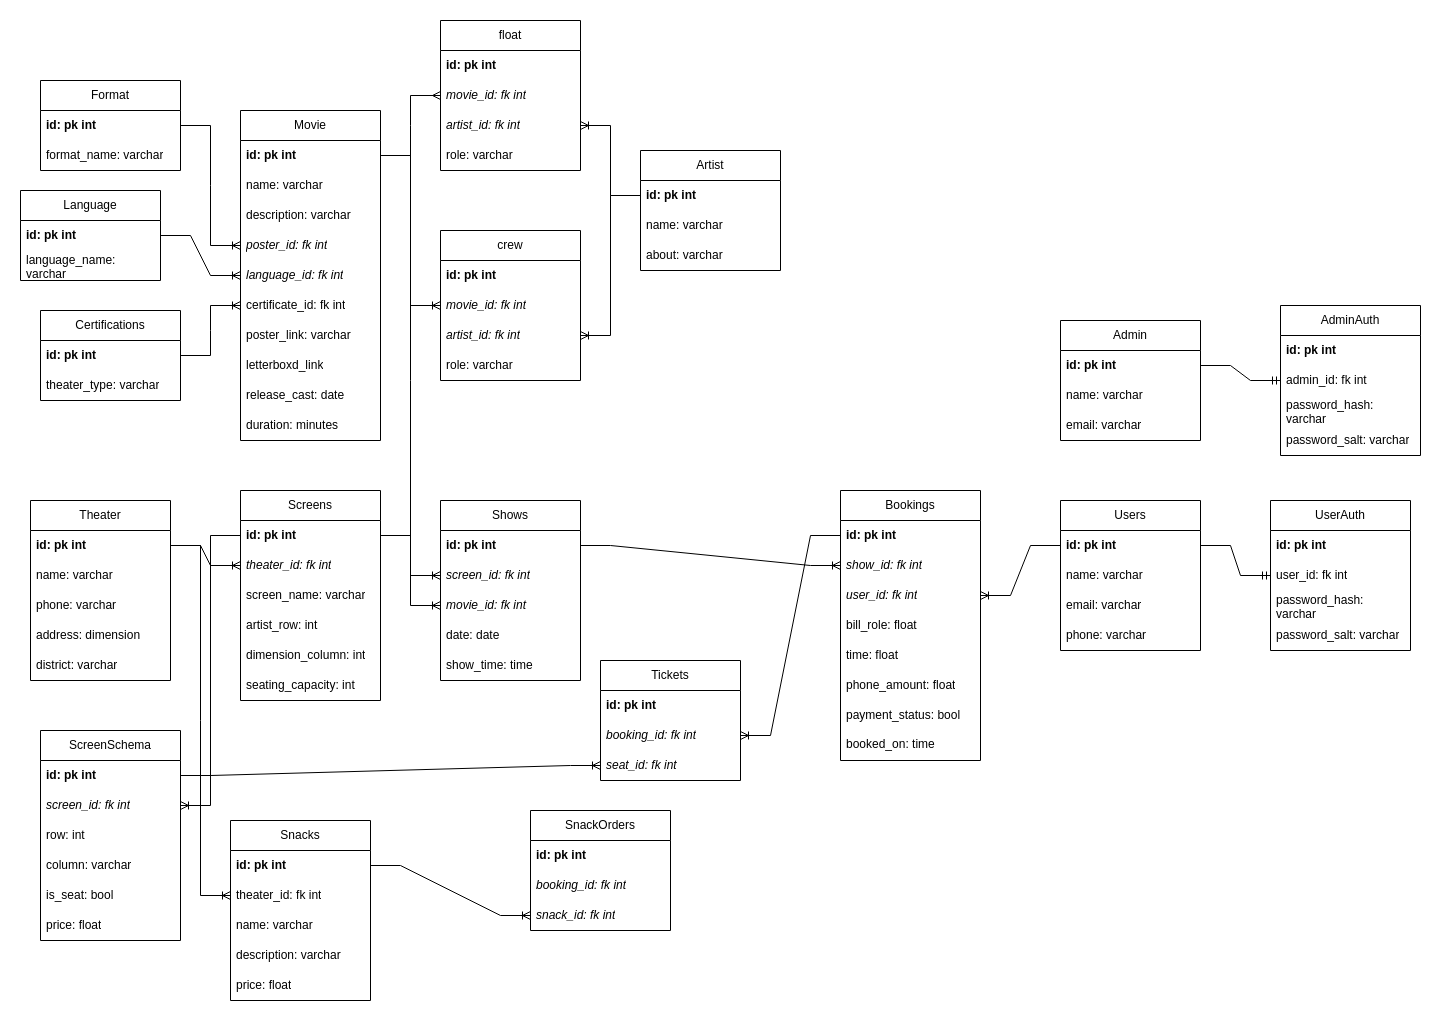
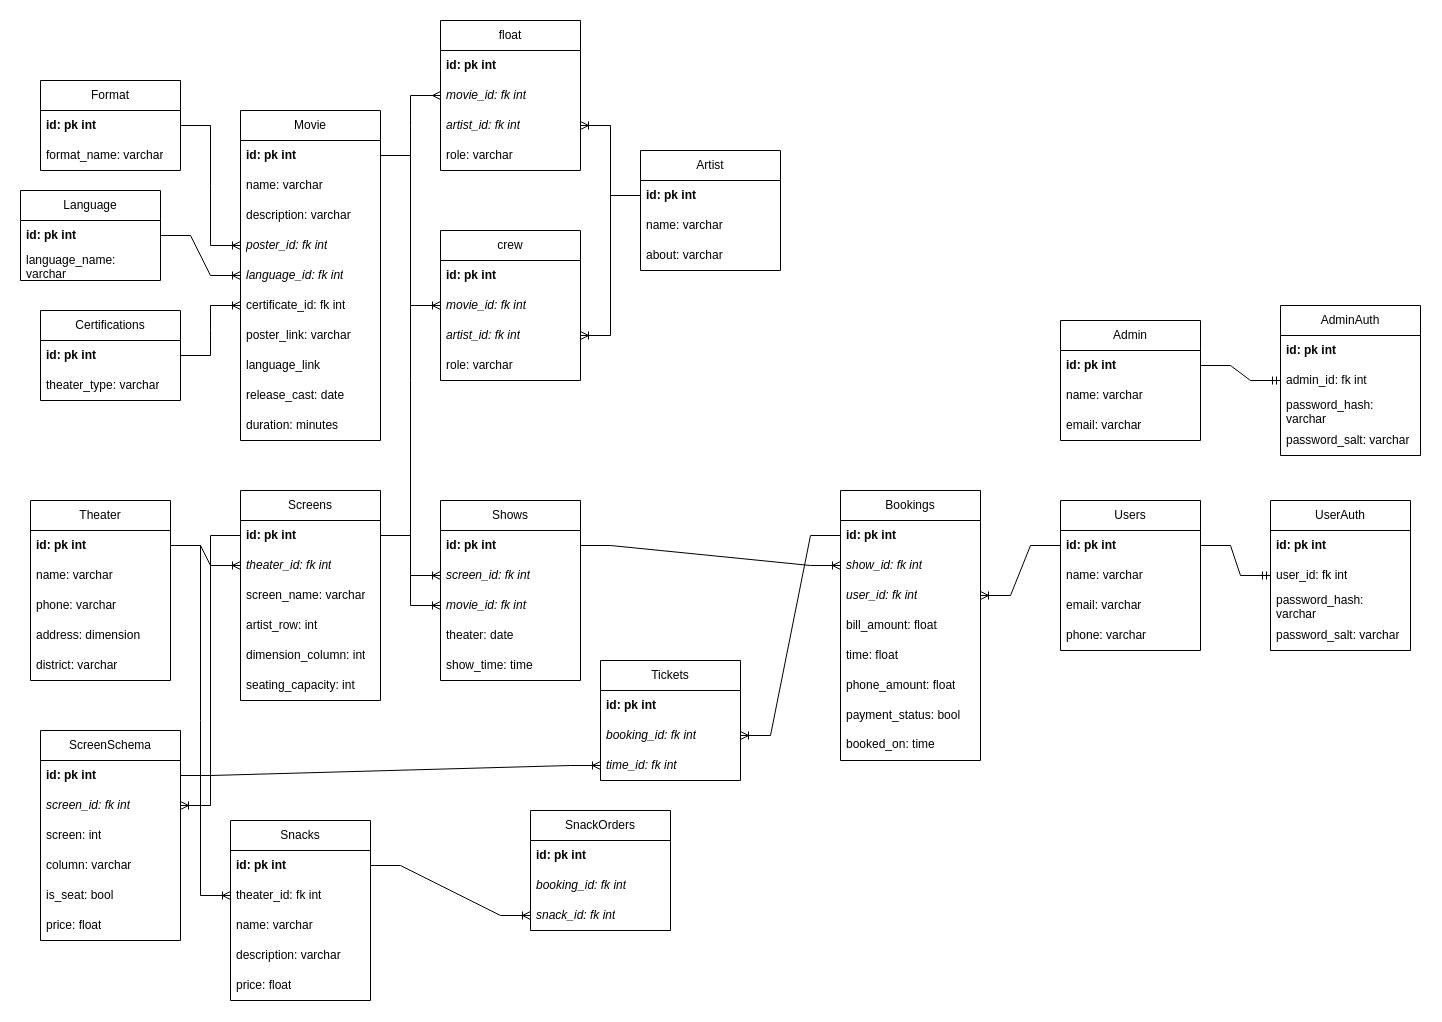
(292, 366) -> (286, 366)
(889, 626) -> (898, 626)
(477, 636) -> (487, 636)
(649, 766) -> (648, 766)
(69, 836) -> (79, 836)
